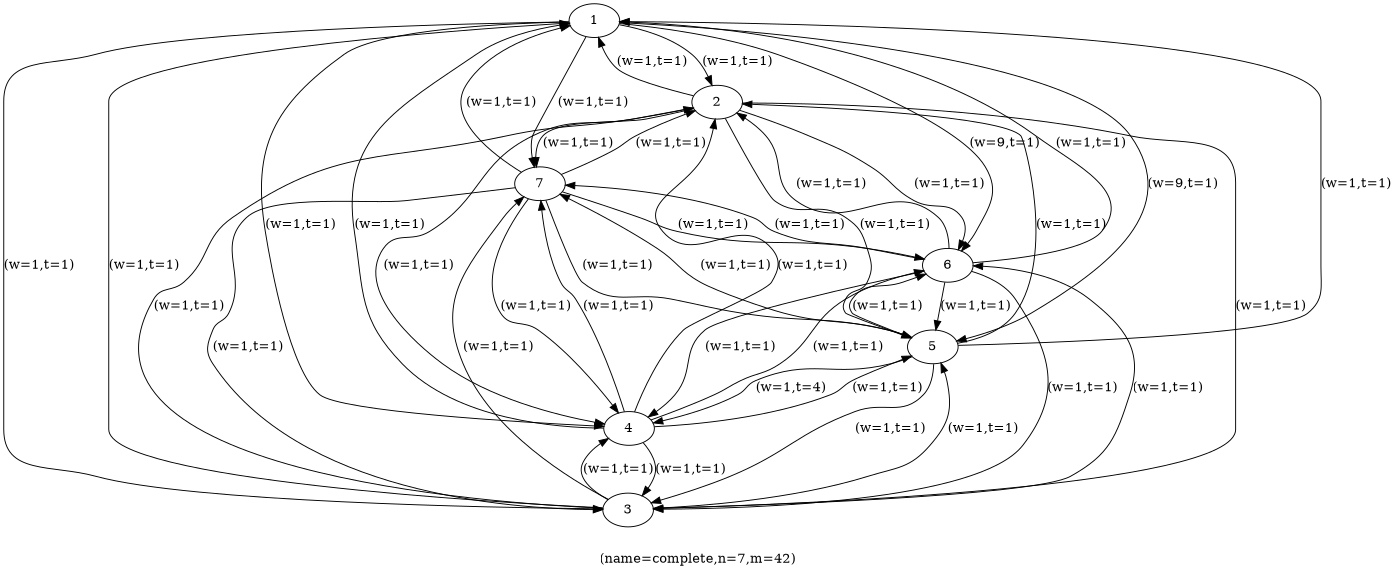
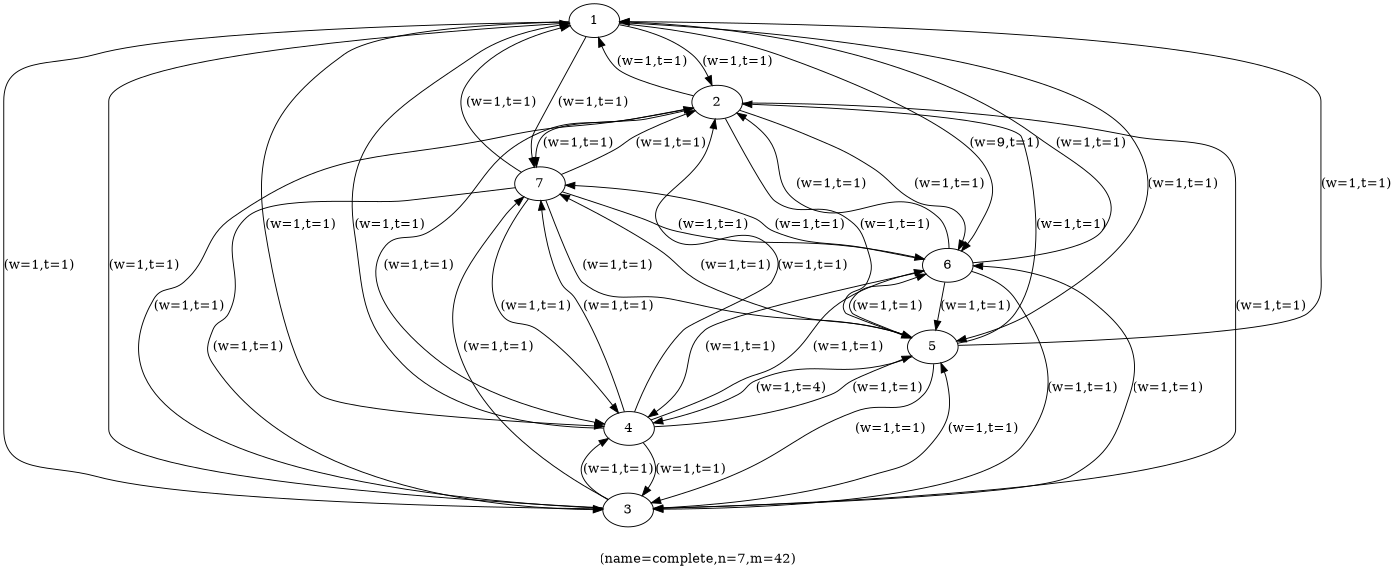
(1183, 184) -> (1183, 184)
